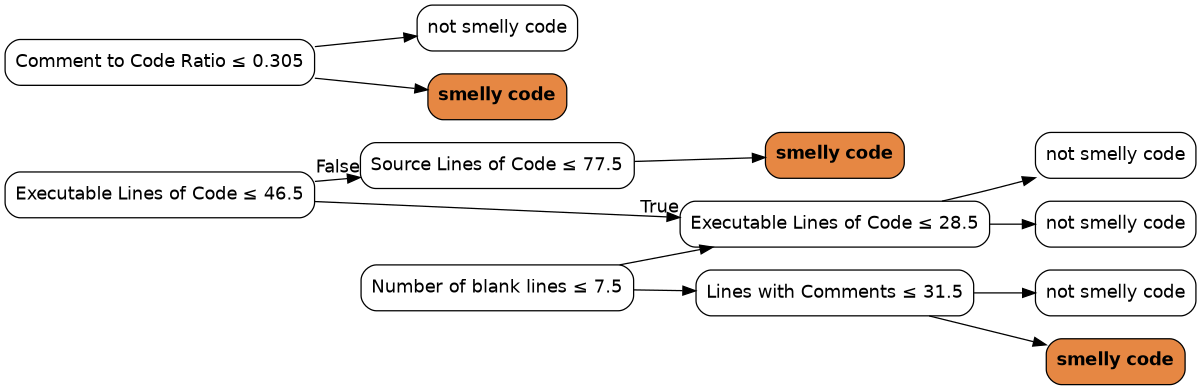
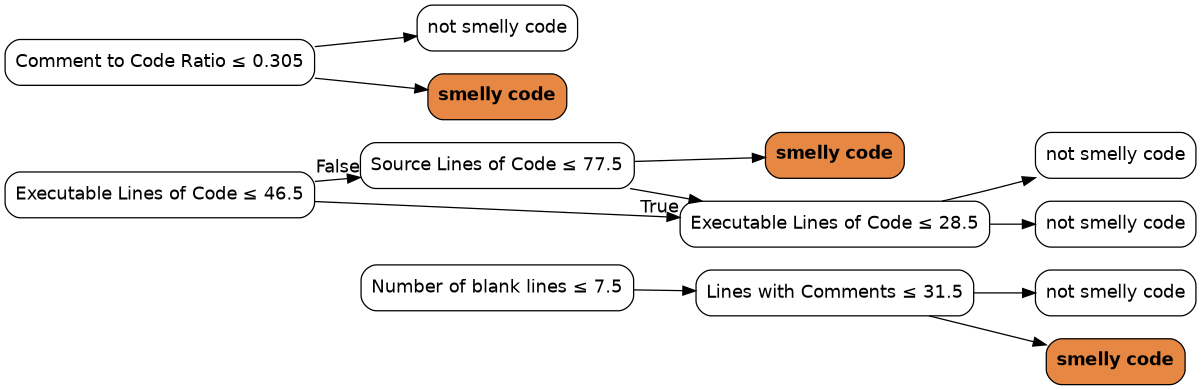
(660, 257) -> (660, 194)
